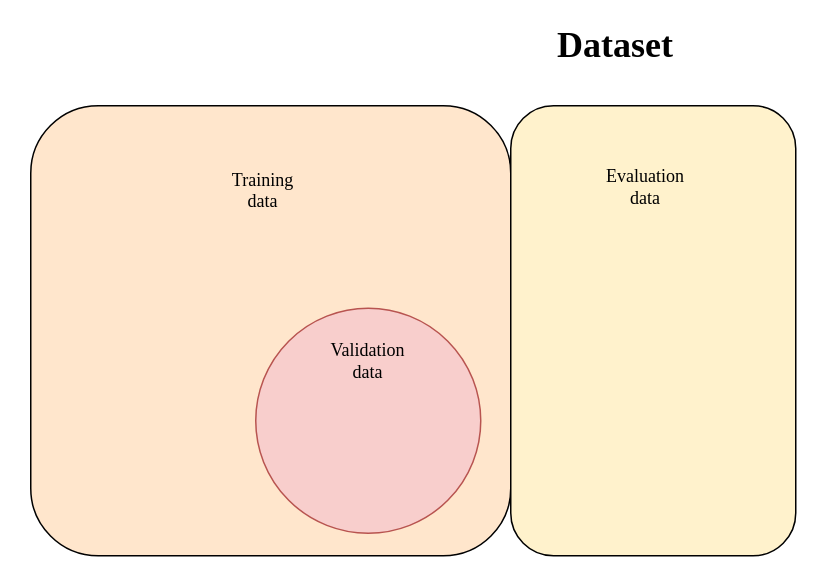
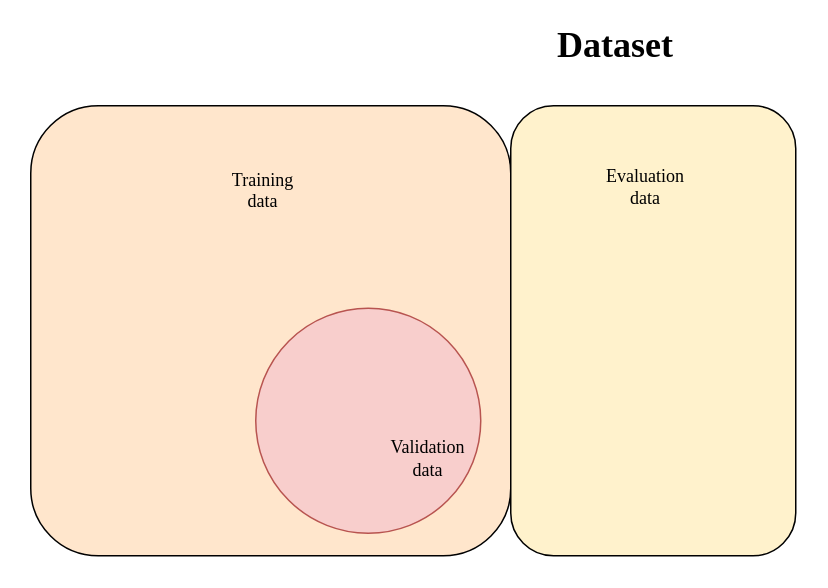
(368, 361) -> (428, 458)
